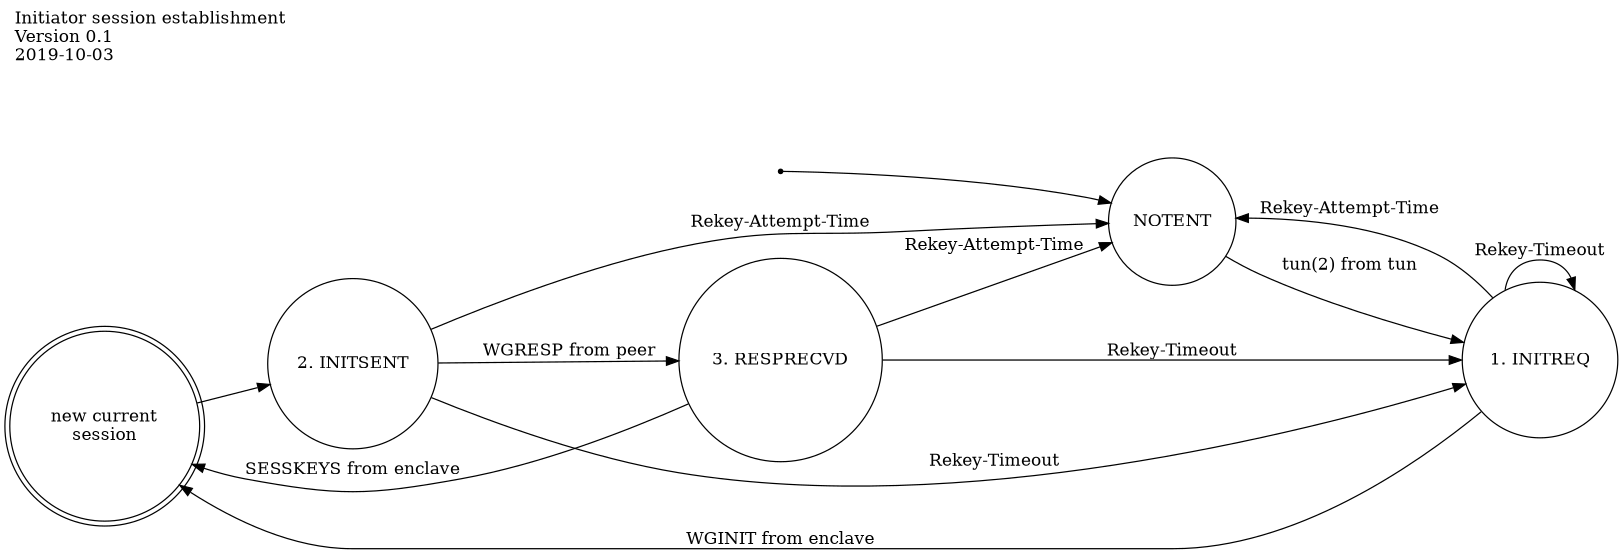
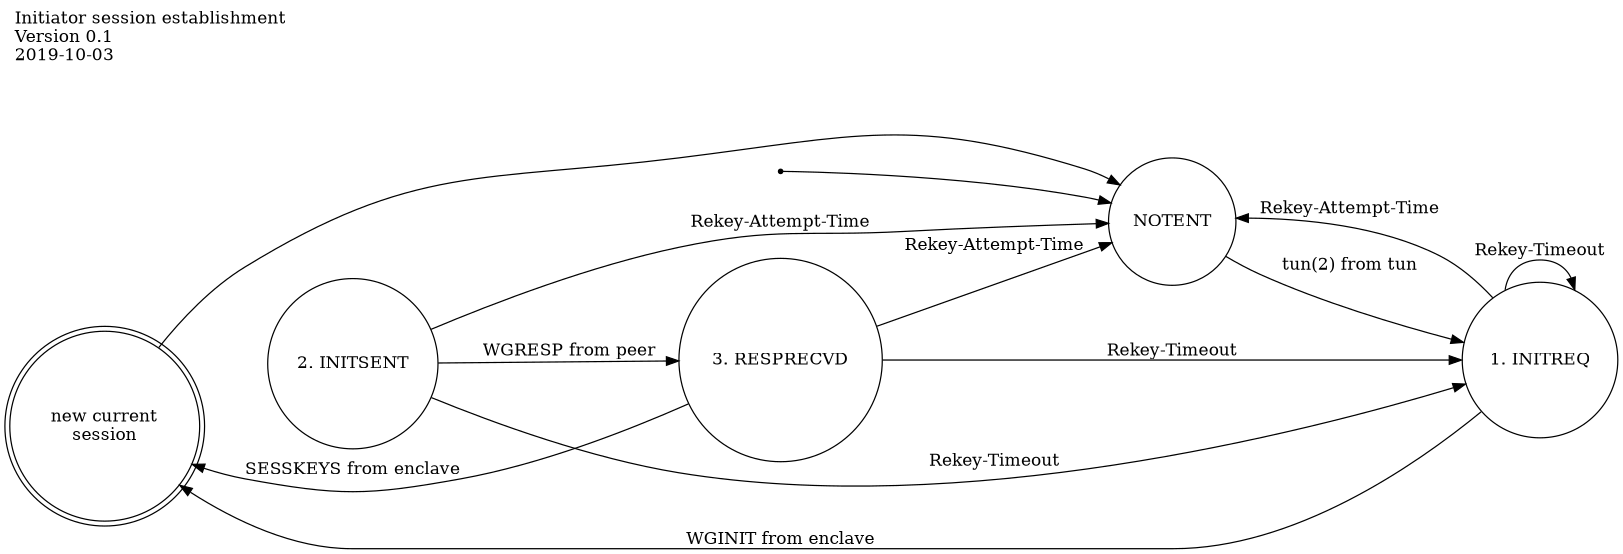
(227, 395) -> (612, 165)
